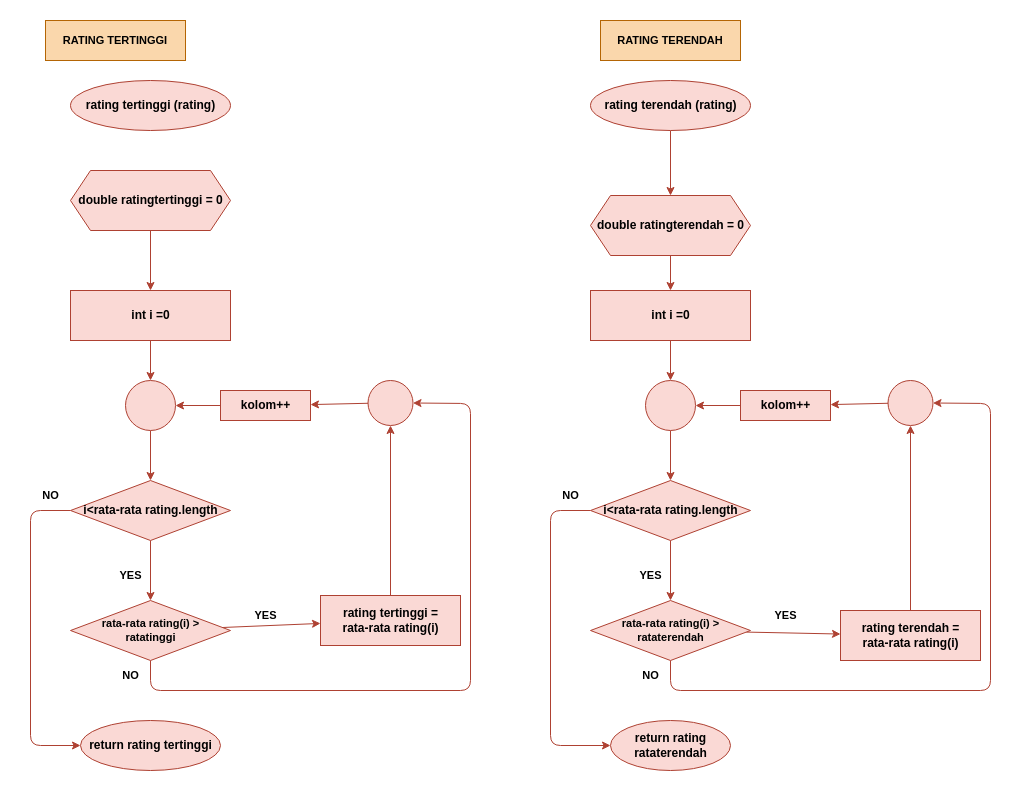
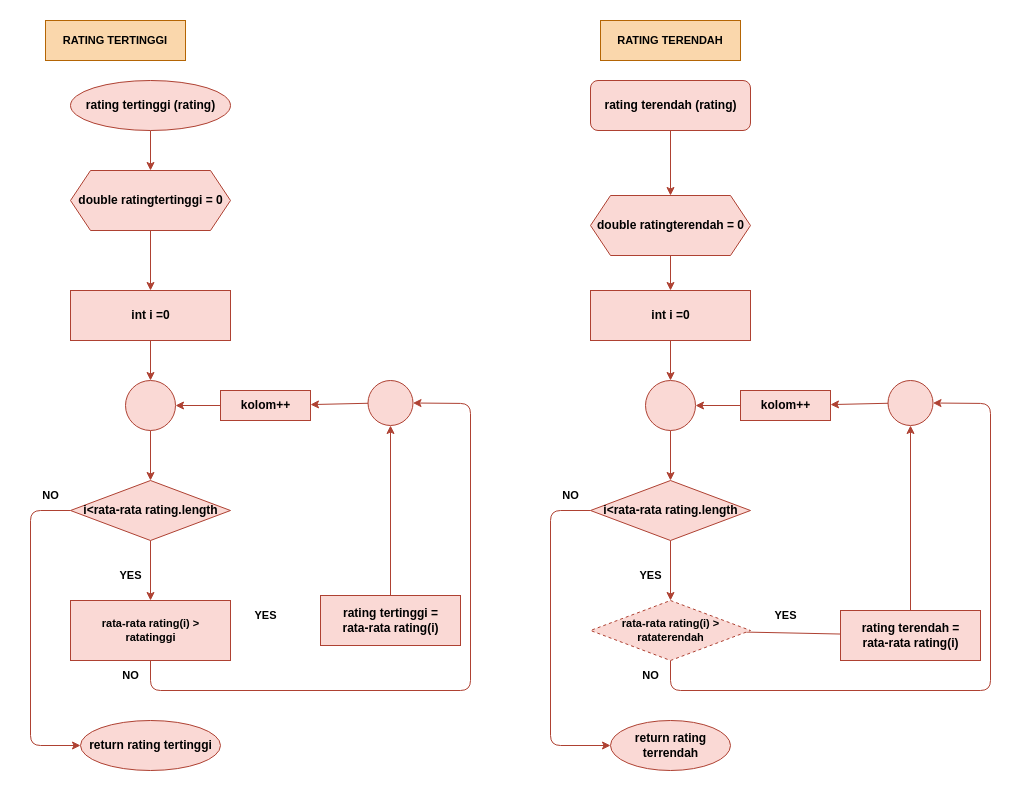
(671, 106) -> (671, 106)
none -> (151, 147)
(268, 626) -> none
(151, 631) -> (151, 631)
(671, 631) -> (671, 631)
(832, 634) -> (834, 634)
(671, 746) -> (671, 746)
